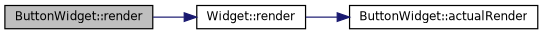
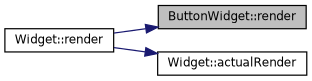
(169, 17) -> (130, 31)
(444, 17) -> (232, 64)
